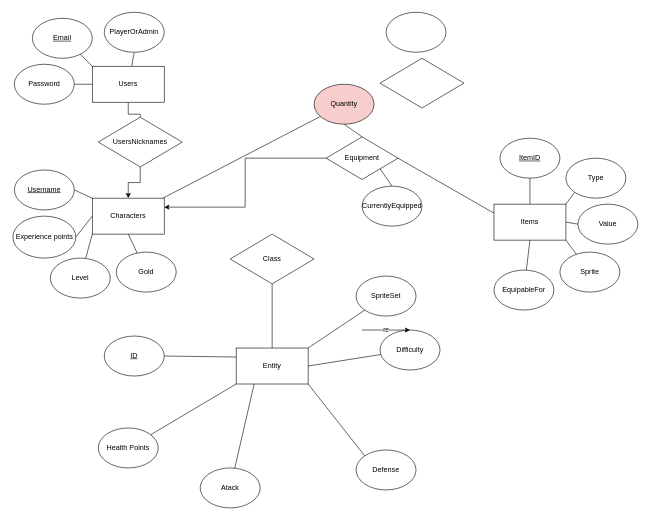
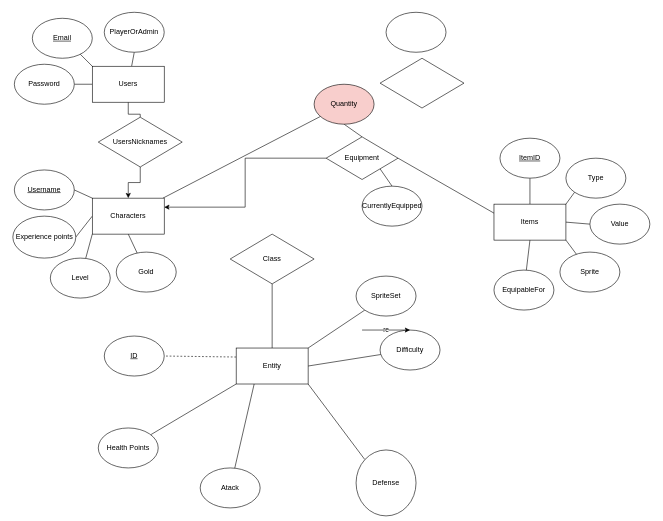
(608, 224) -> (620, 224)
(200, 357) -> (200, 357)
(386, 470) -> (386, 483)
